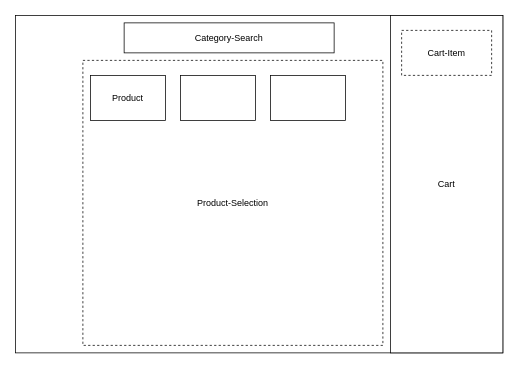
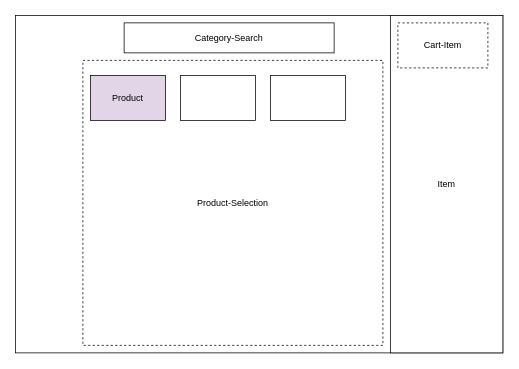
(447, 53) -> (443, 45)
(128, 98) -> (128, 98)
(447, 184) -> (447, 184)
